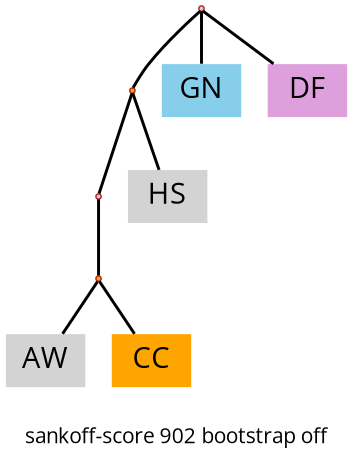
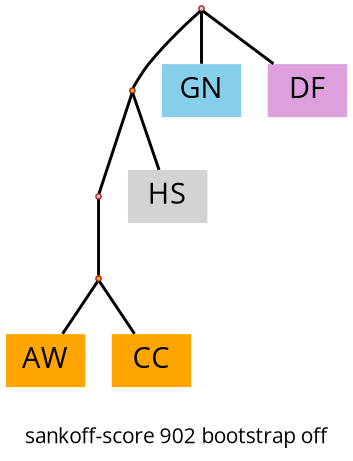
(46, 361) -> (46, 361)
